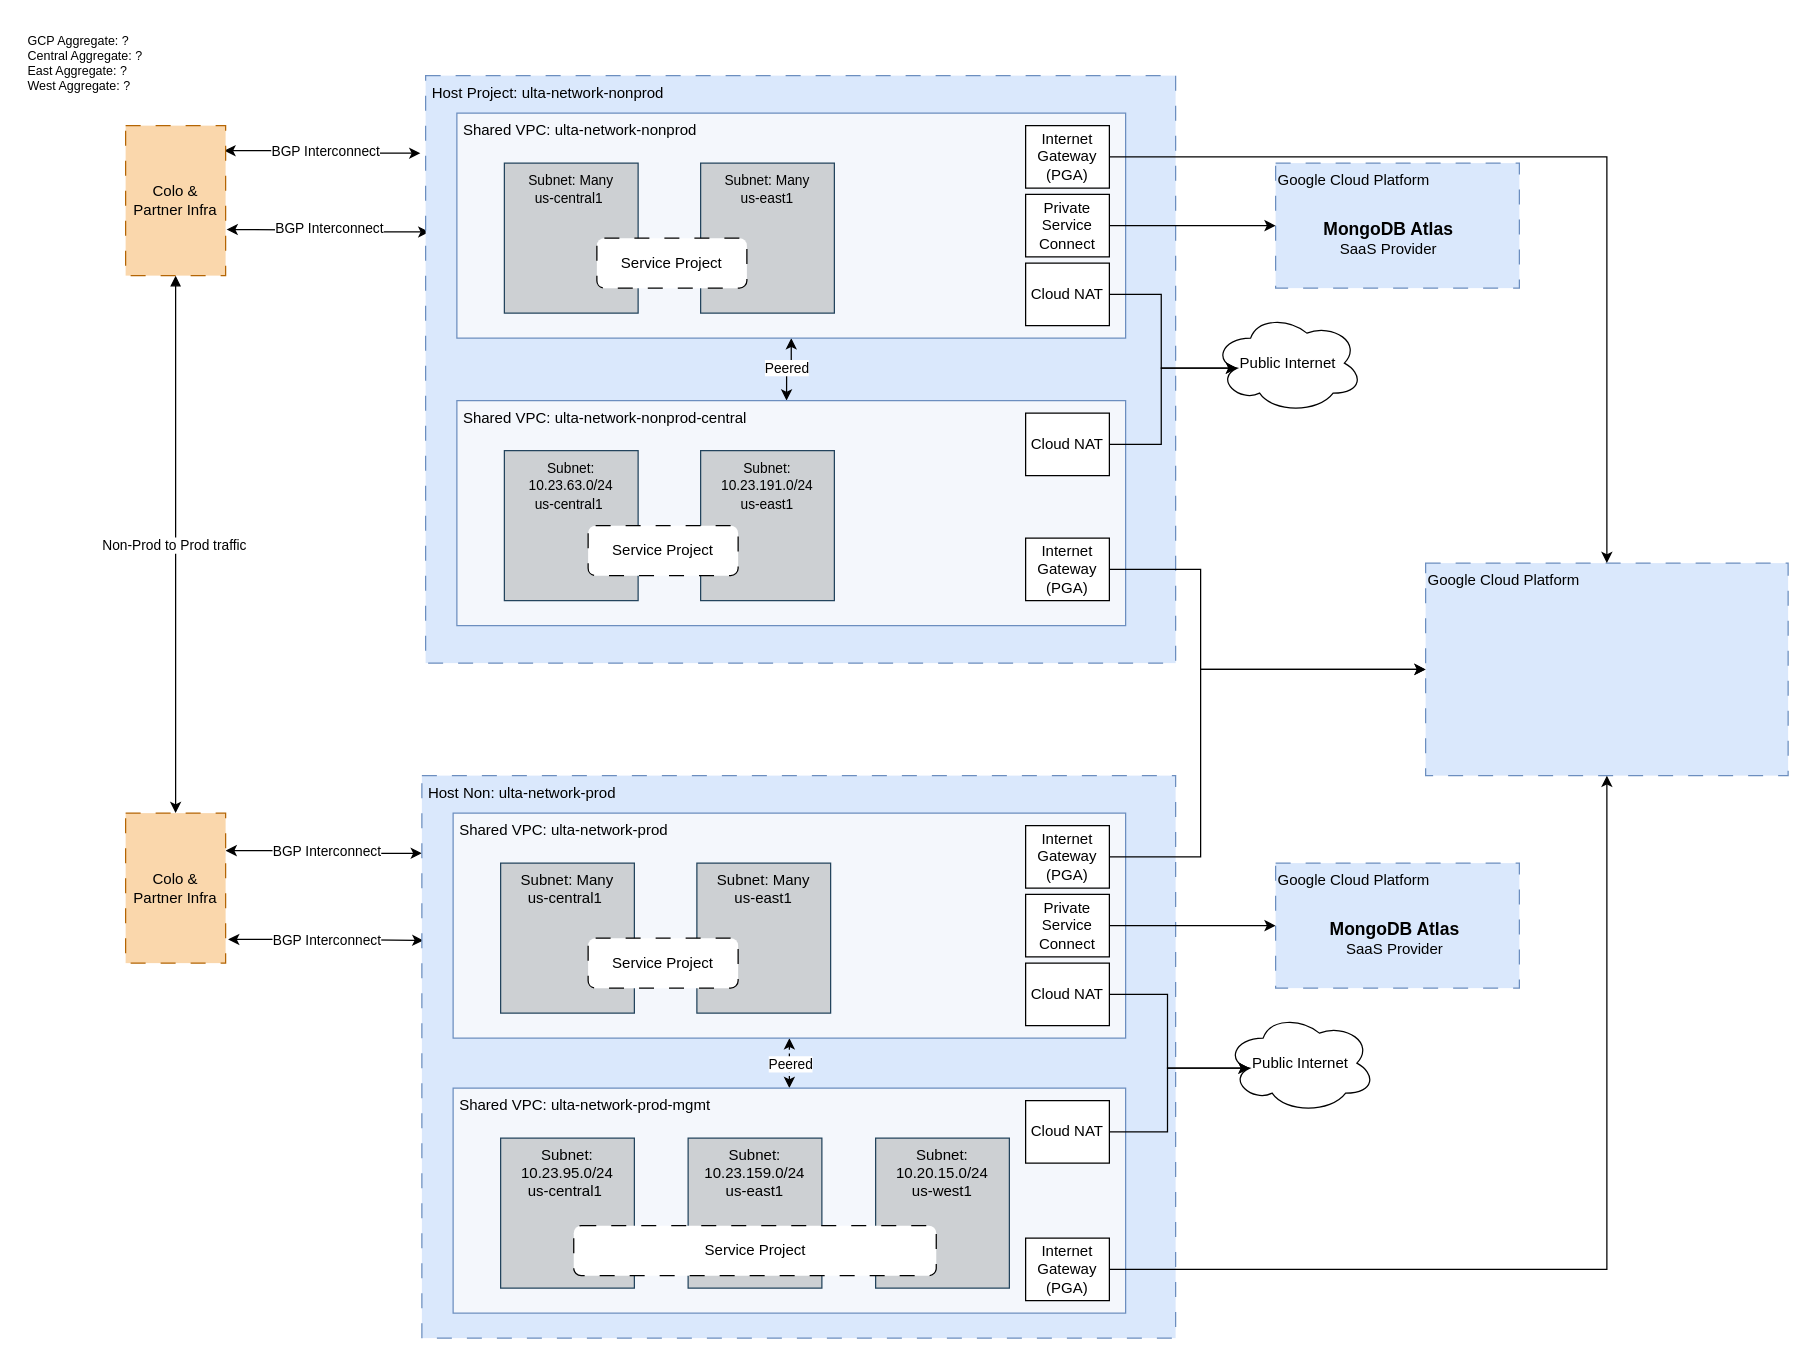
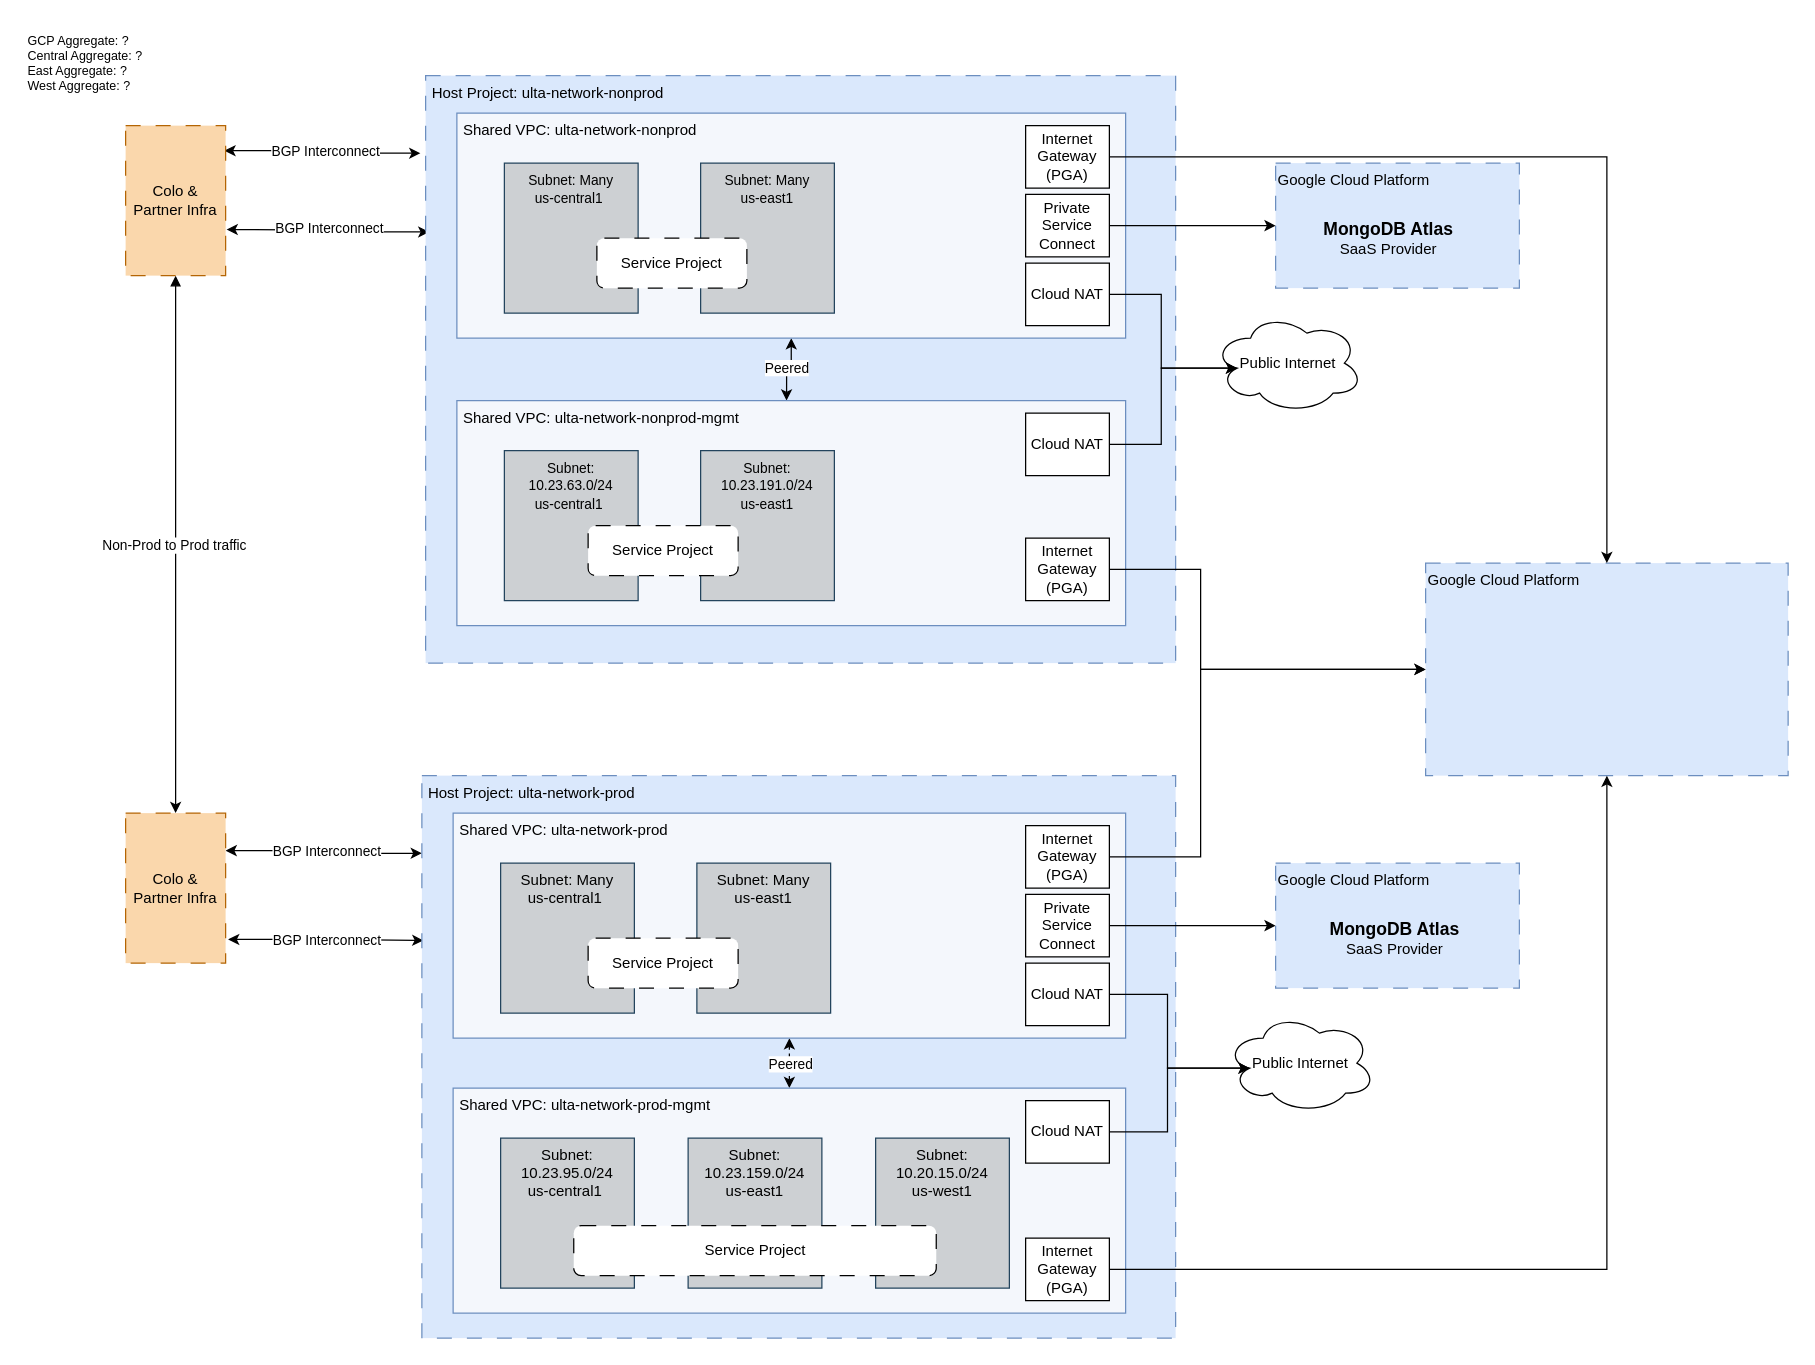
(618, 418) -> (607, 418)
(530, 793) -> (547, 793)
